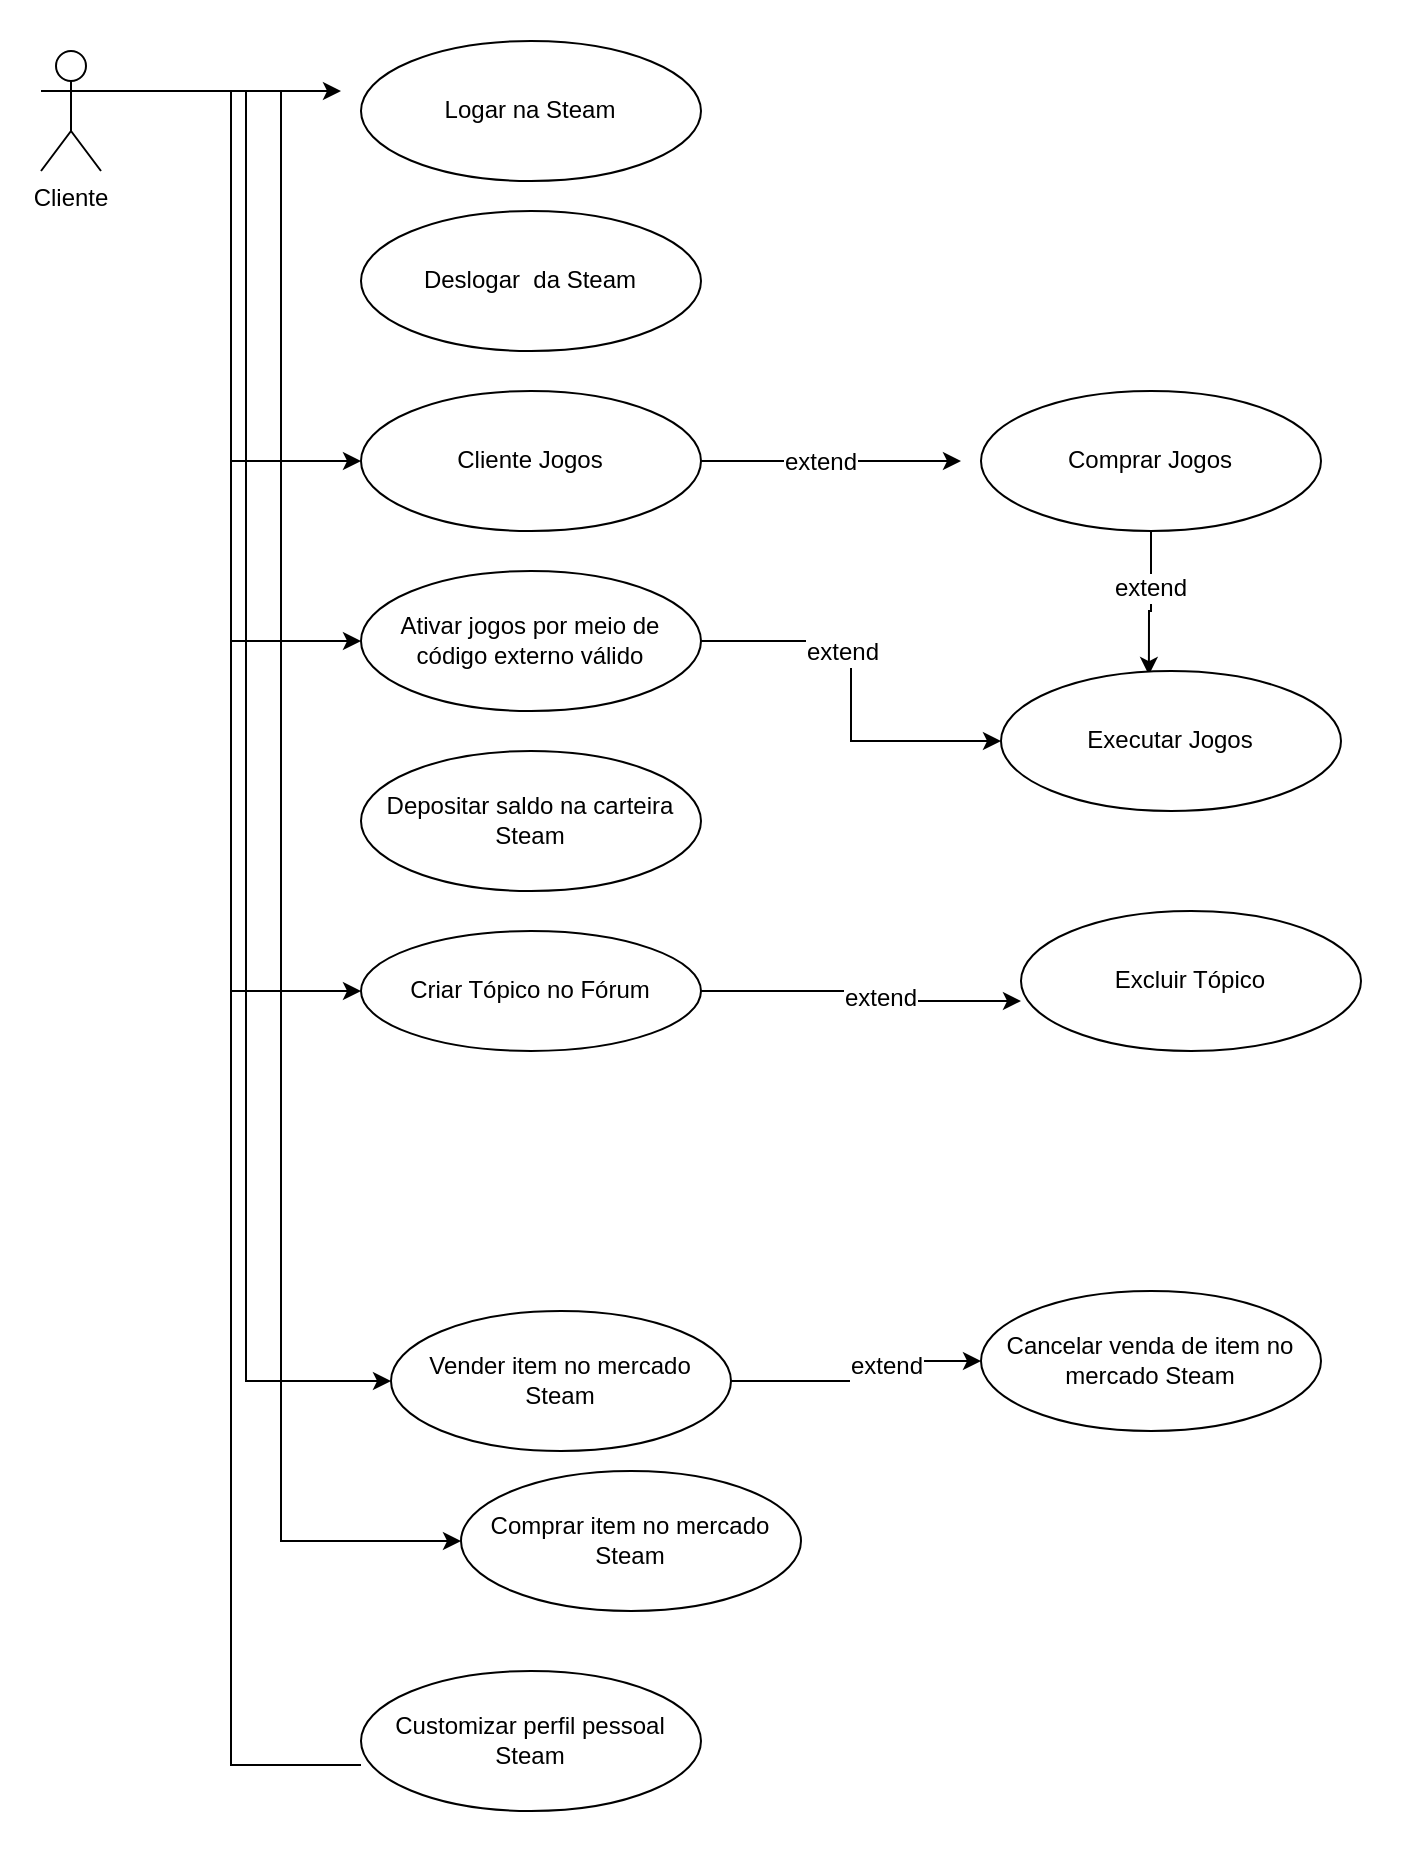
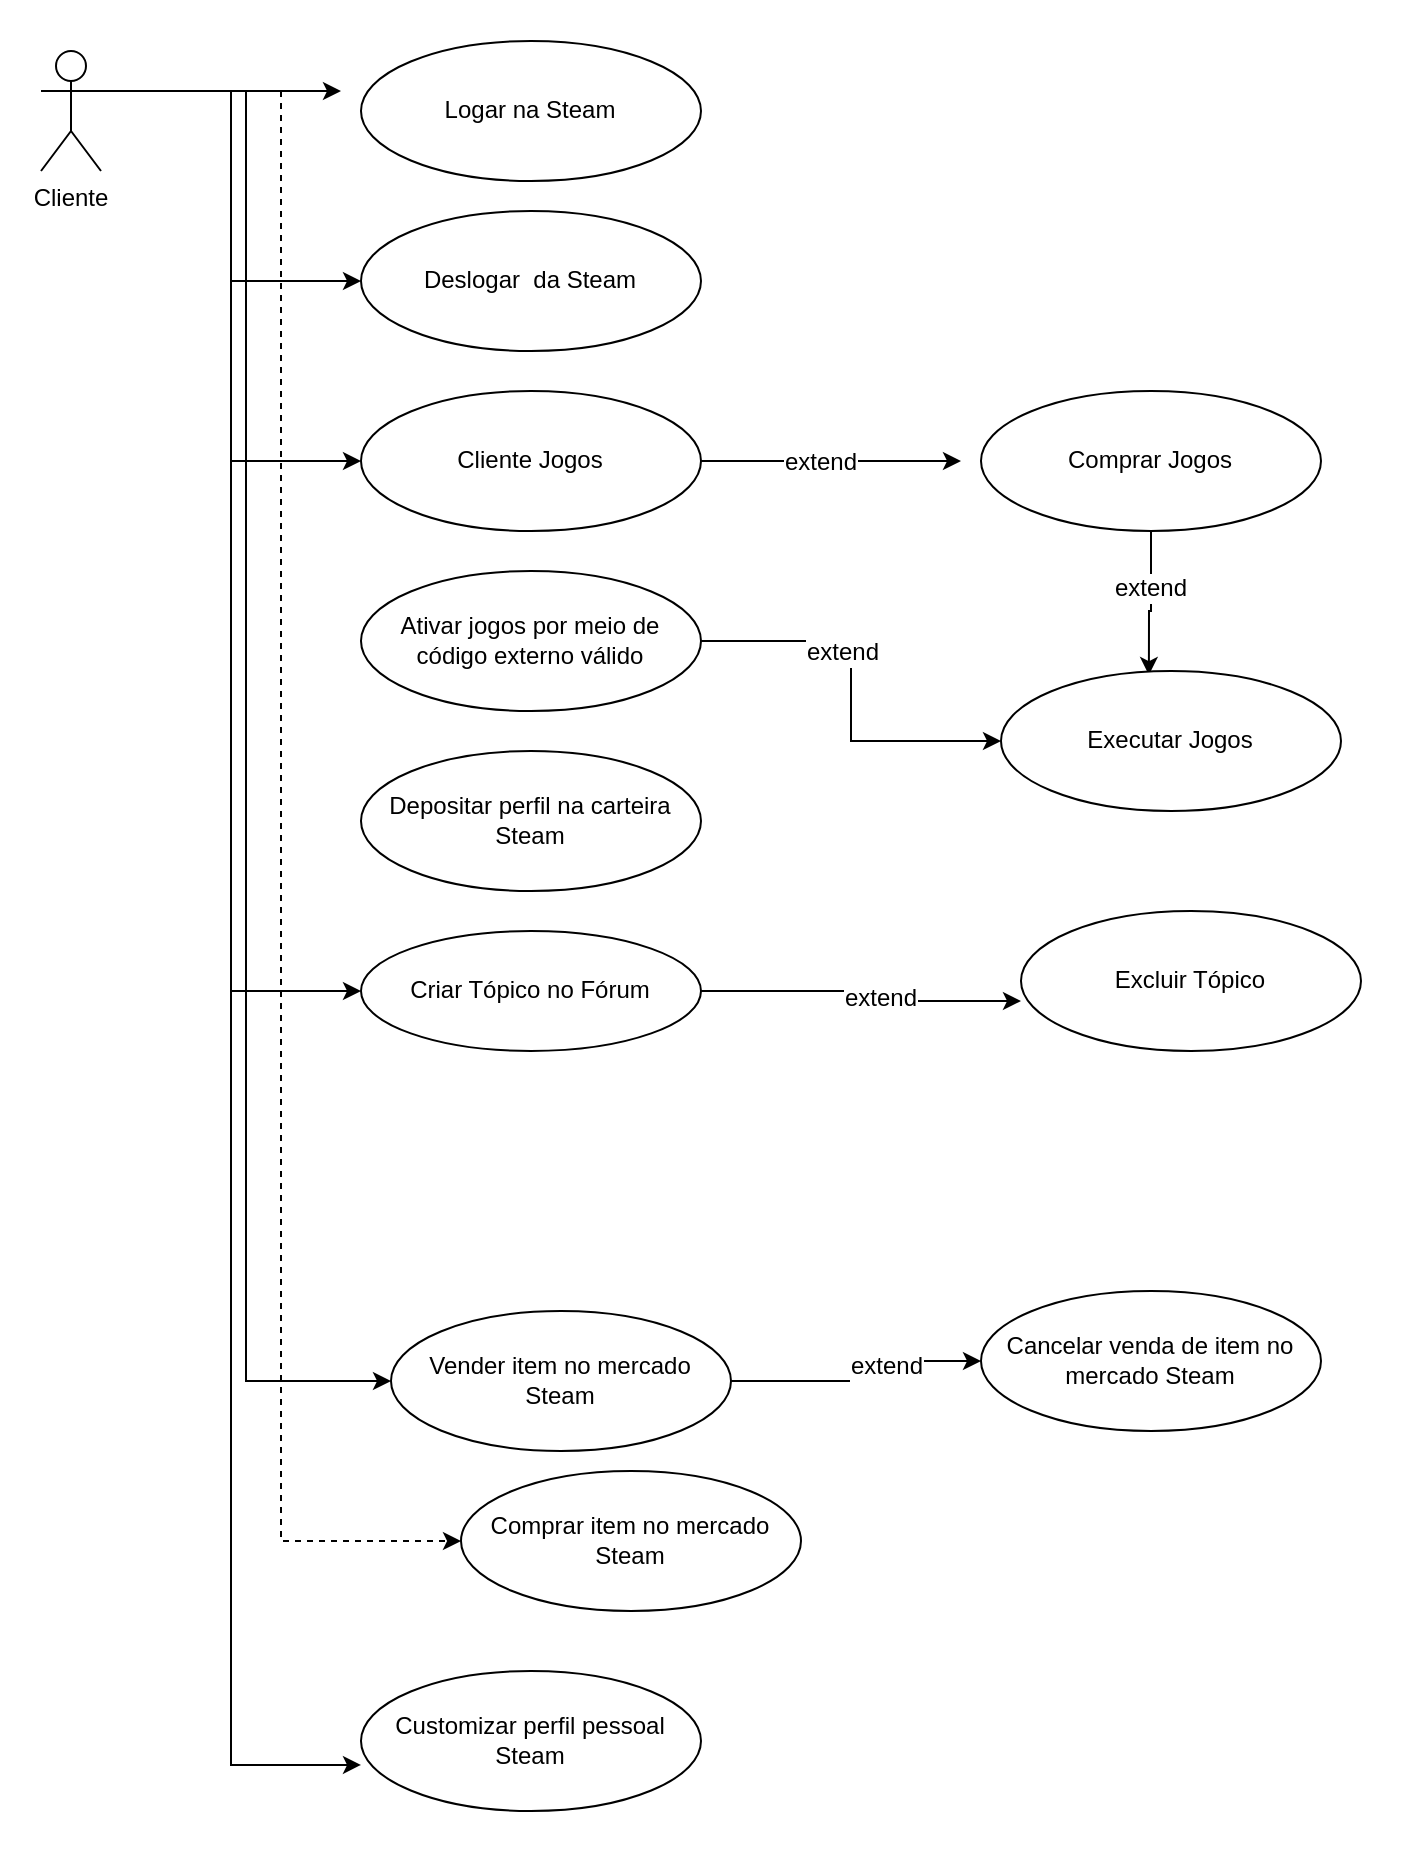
none -> (291, 281)
(291, 641) -> none
(531, 821) -> (531, 821)
(281, 1011) -> (281, 1011)
(352, 1765) -> (346, 1765)
